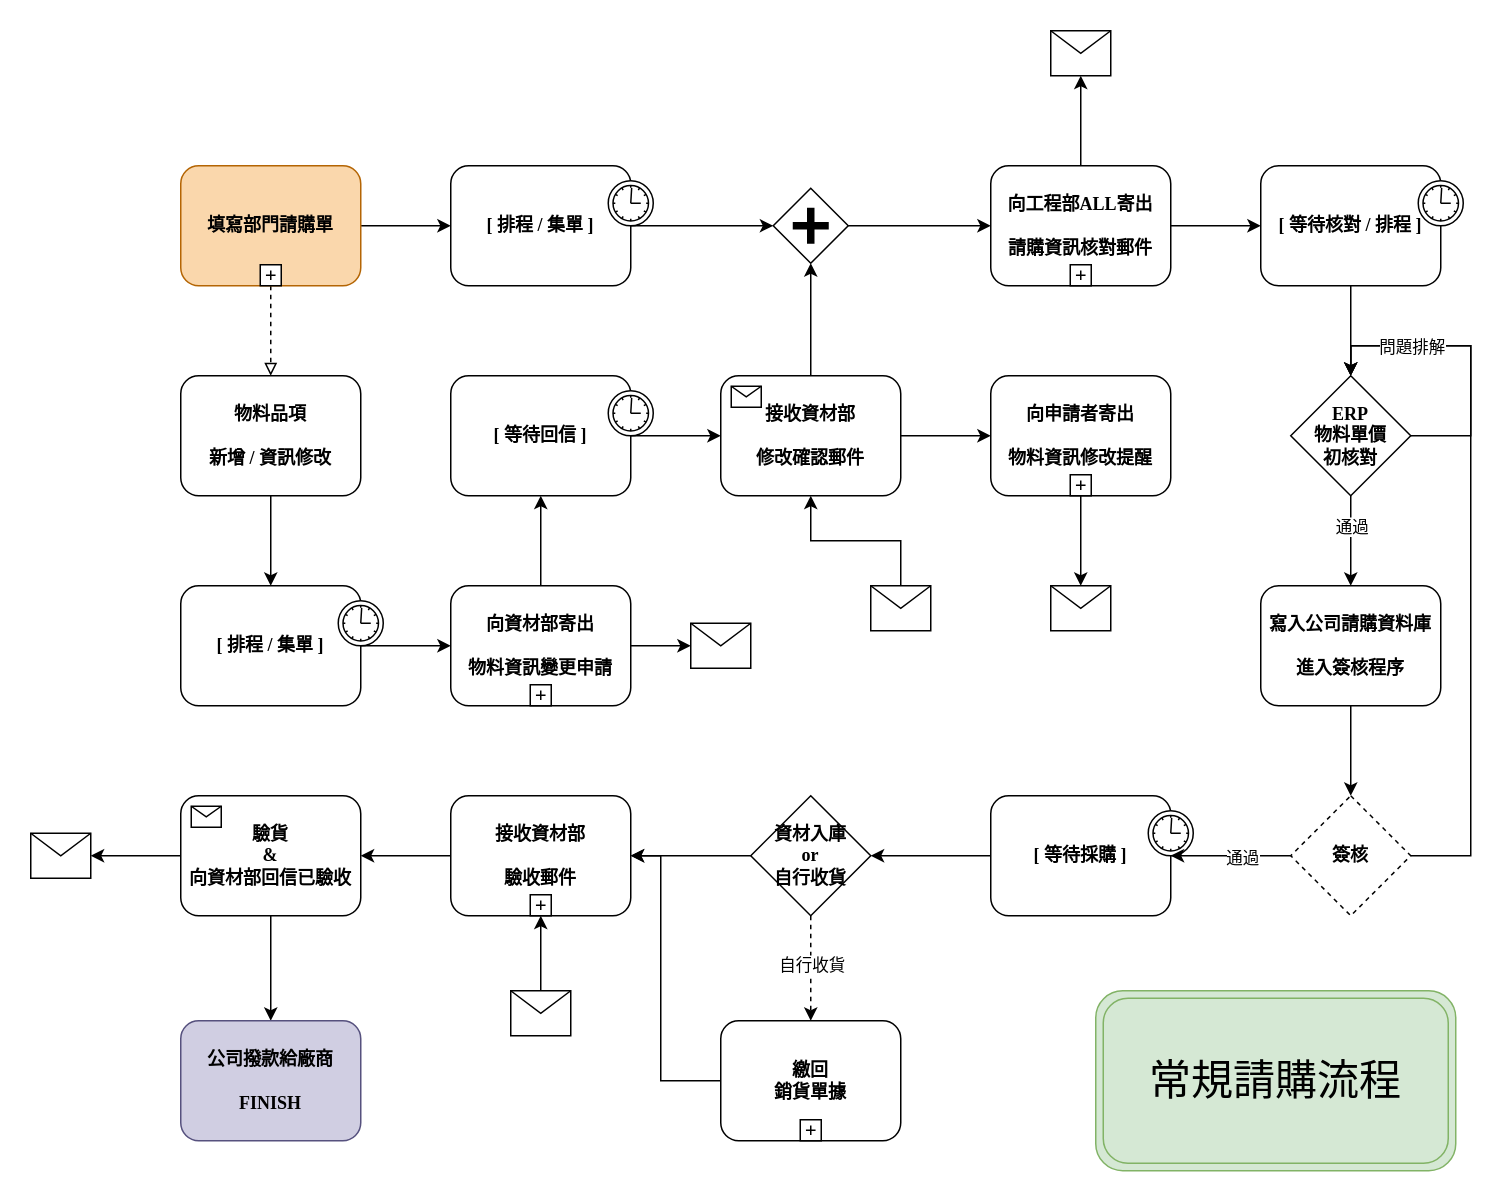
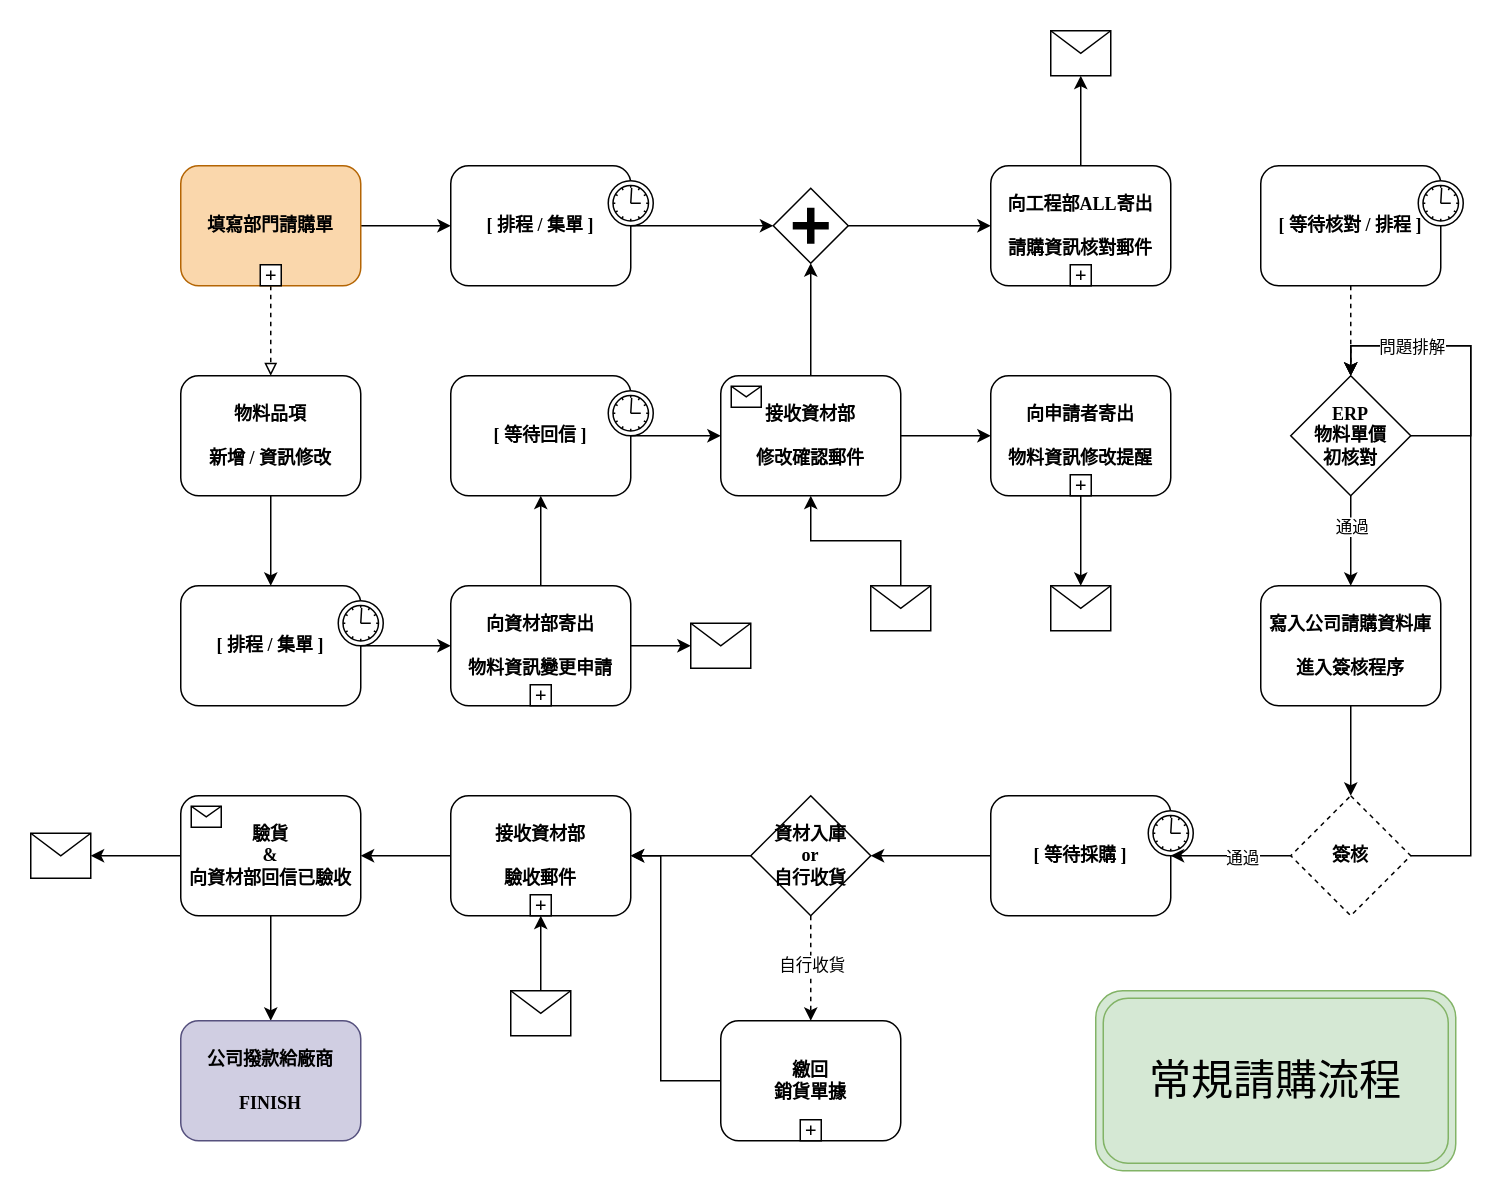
(1211, 226) -> none
(1351, 315) -> (1351, 315)
